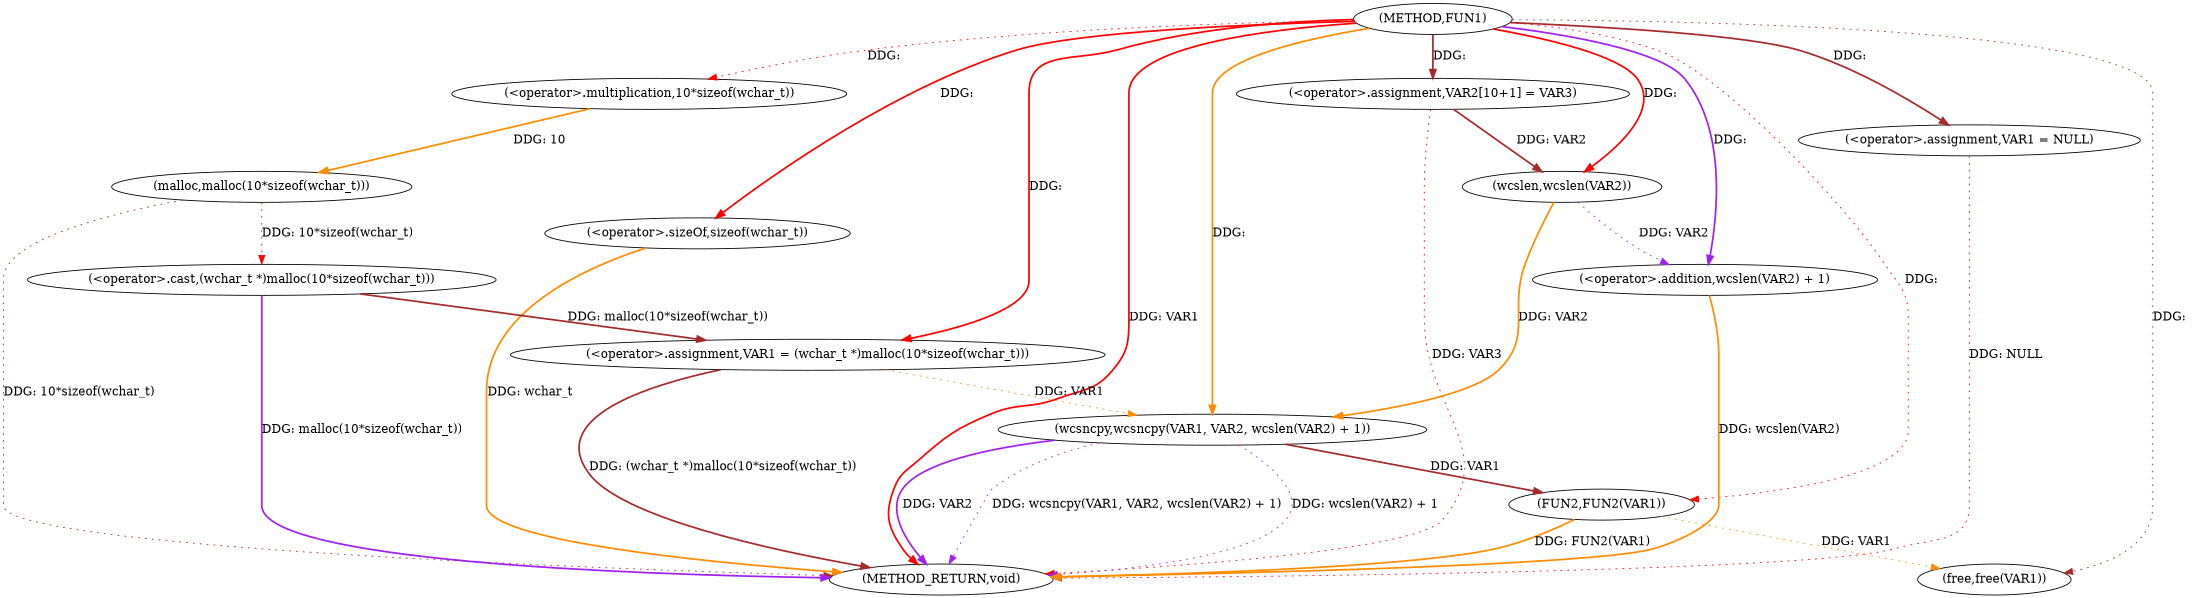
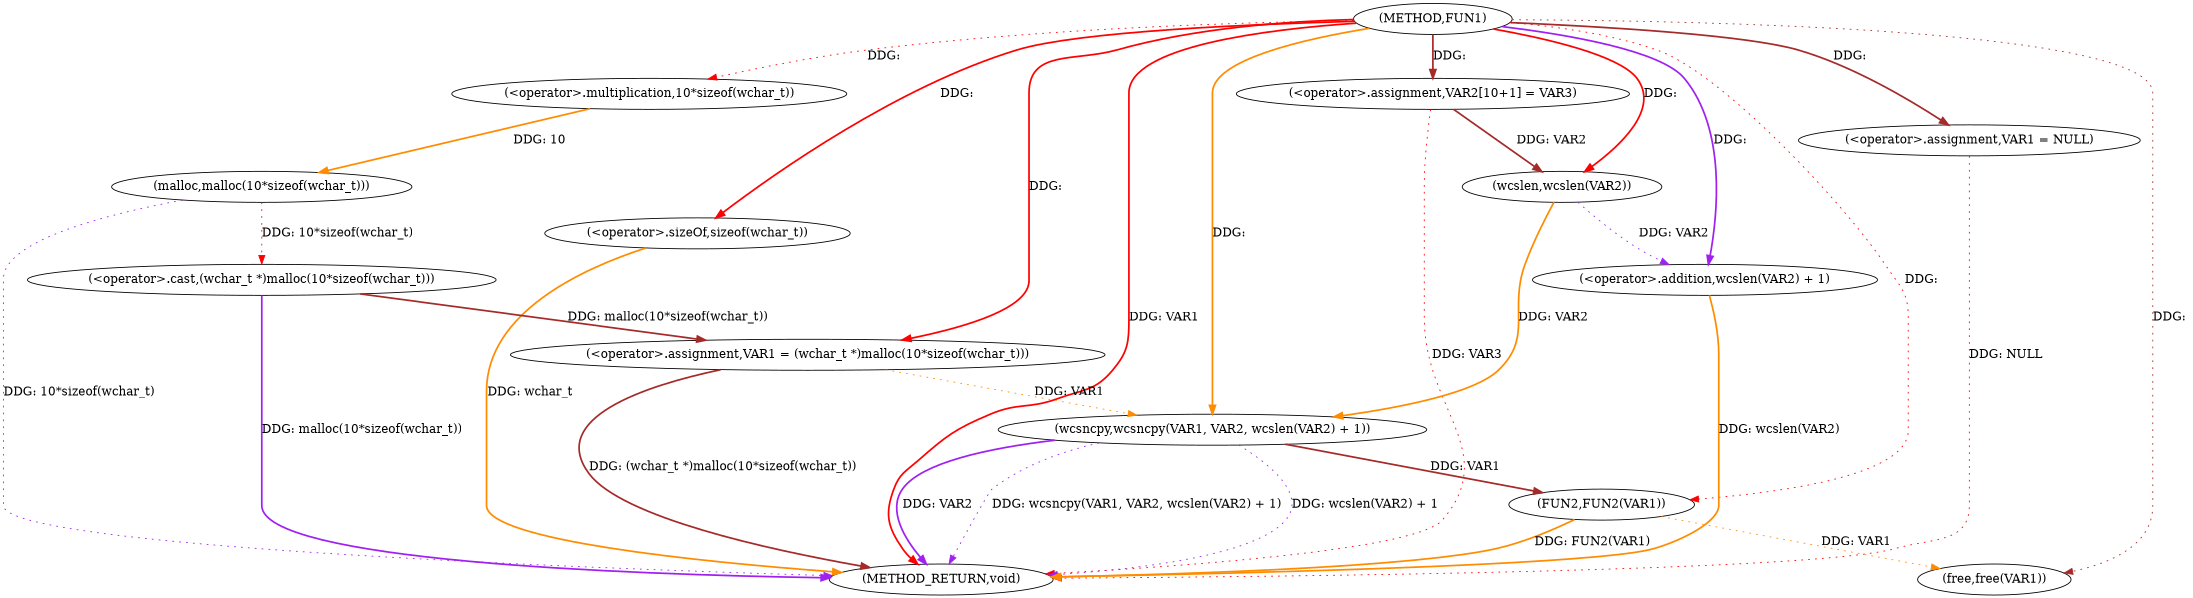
(196, 543) -> (196, 543)
